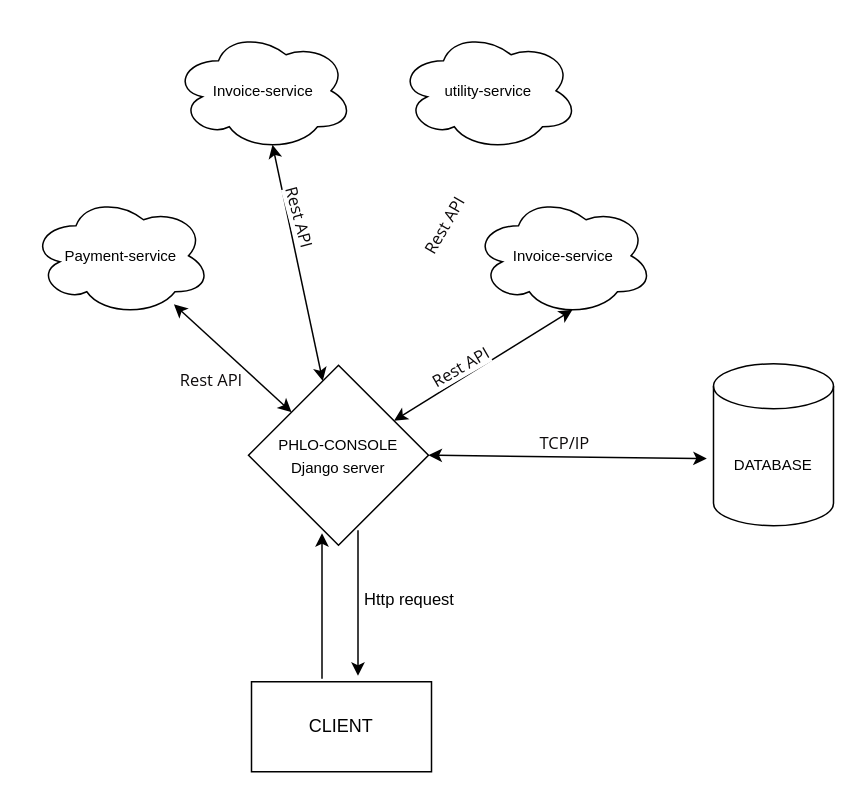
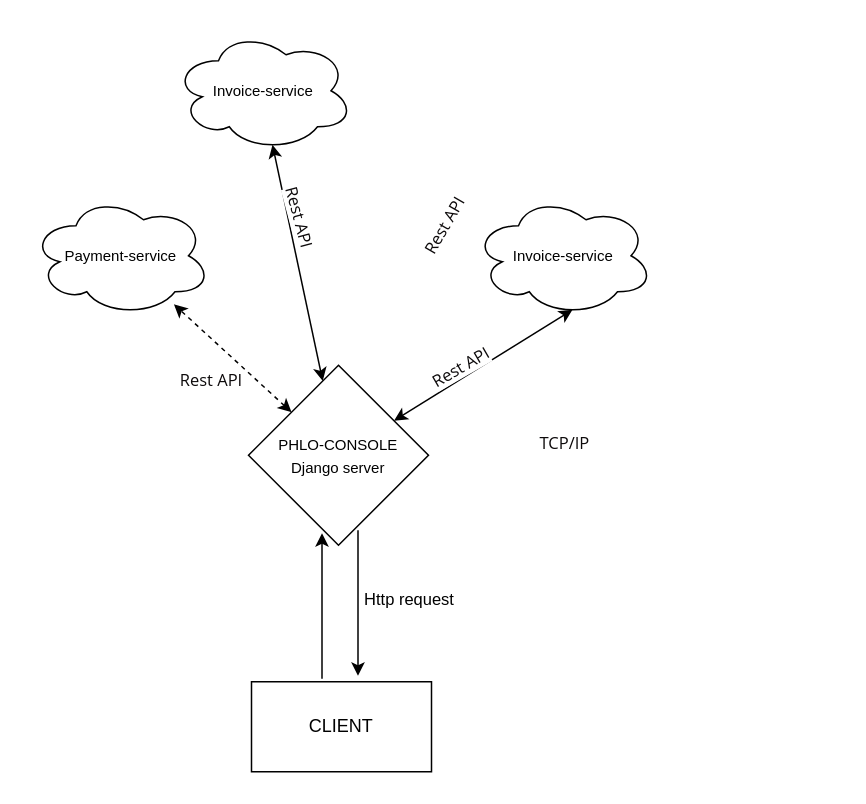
(488, 91) -> none
(232, 358) -> (232, 358)
(773, 445) -> none
(567, 457) -> none
